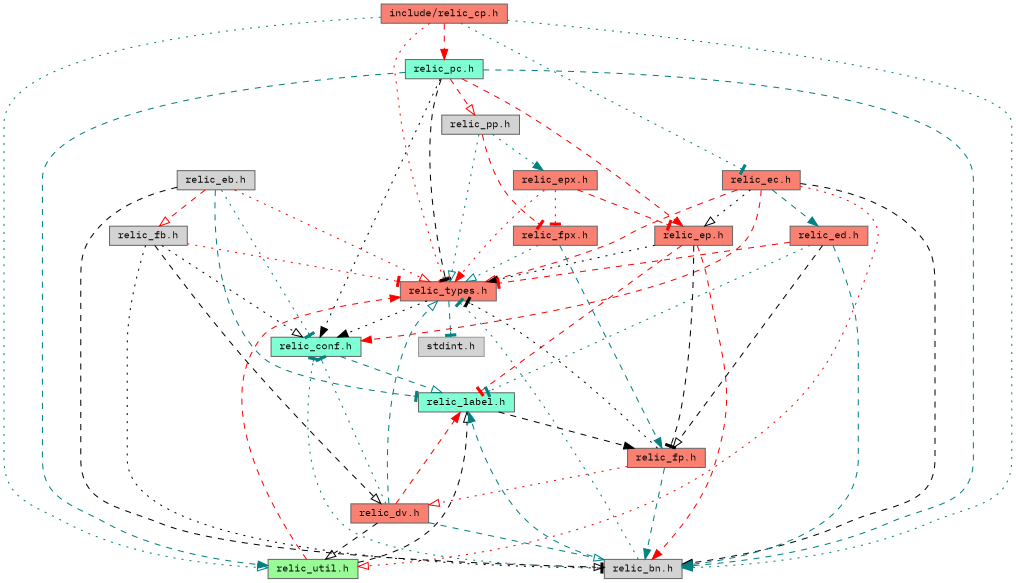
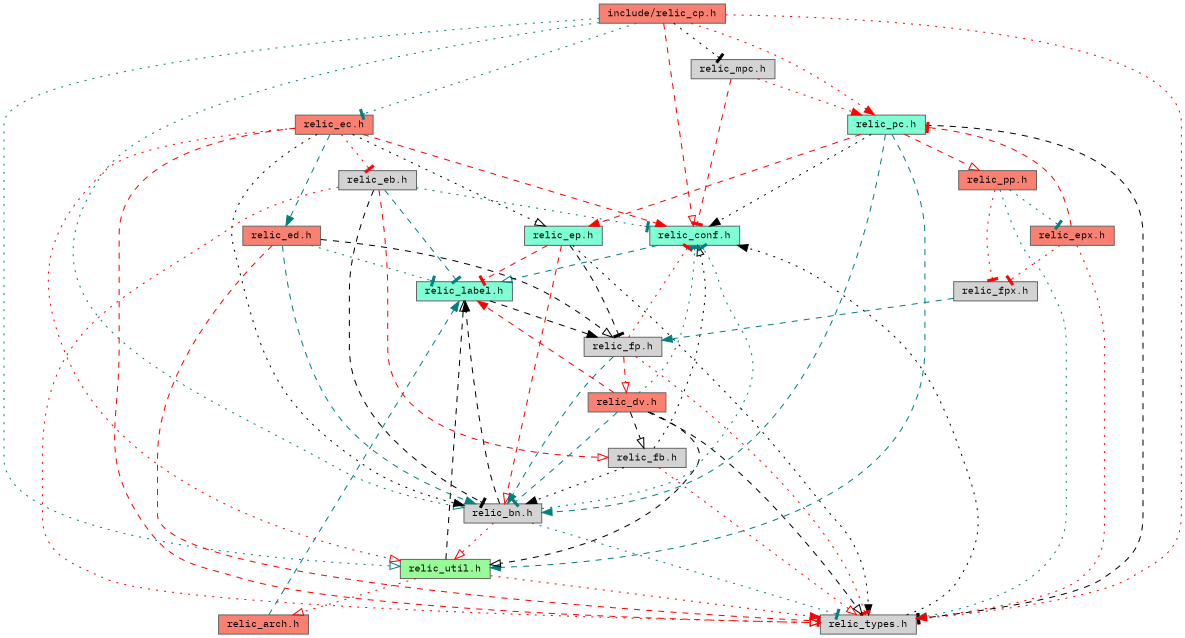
(444, 36) -> (782, 59)
none -> (733, 69)
none -> (678, 119)
(481, 125) -> (998, 180)
(514, 149) -> (1033, 206)
none -> (354, 151)
(501, 185) -> (987, 233)
(465, 203) -> (1066, 438)
(622, 207) -> (1020, 153)
(1012, 208) -> (82, 214)
(555, 236) -> (996, 291)
(694, 236) -> (563, 236)
(507, 261) -> none
(291, 262) -> (754, 538)
(448, 291) -> (868, 625)
none -> (657, 294)
(451, 347) -> none
(569, 369) -> (767, 468)
(259, 375) -> (635, 425)
(244, 386) -> (650, 596)
(392, 401) -> (764, 496)
(726, 406) -> (534, 370)
(935, 418) -> (262, 348)
(666, 458) -> (623, 347)
(533, 485) -> (625, 370)
(518, 511) -> (478, 408)
(160, 523) -> (353, 372)
(241, 535) -> (580, 484)
none -> (478, 538)
(507, 539) -> (560, 463)
none -> (264, 625)
